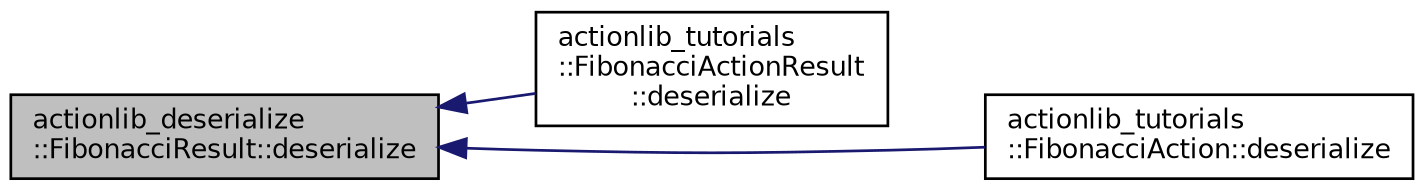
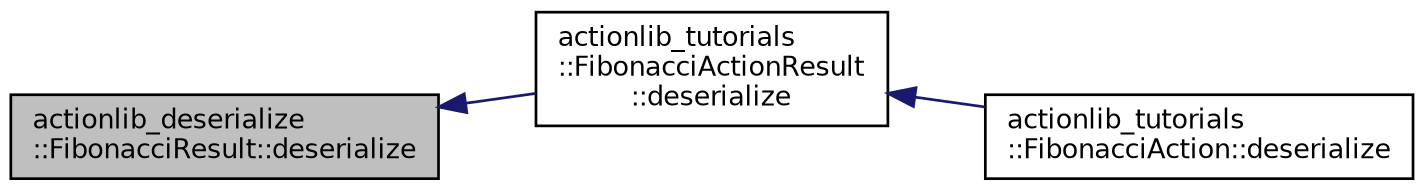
(726, 153) -> (950, 102)
